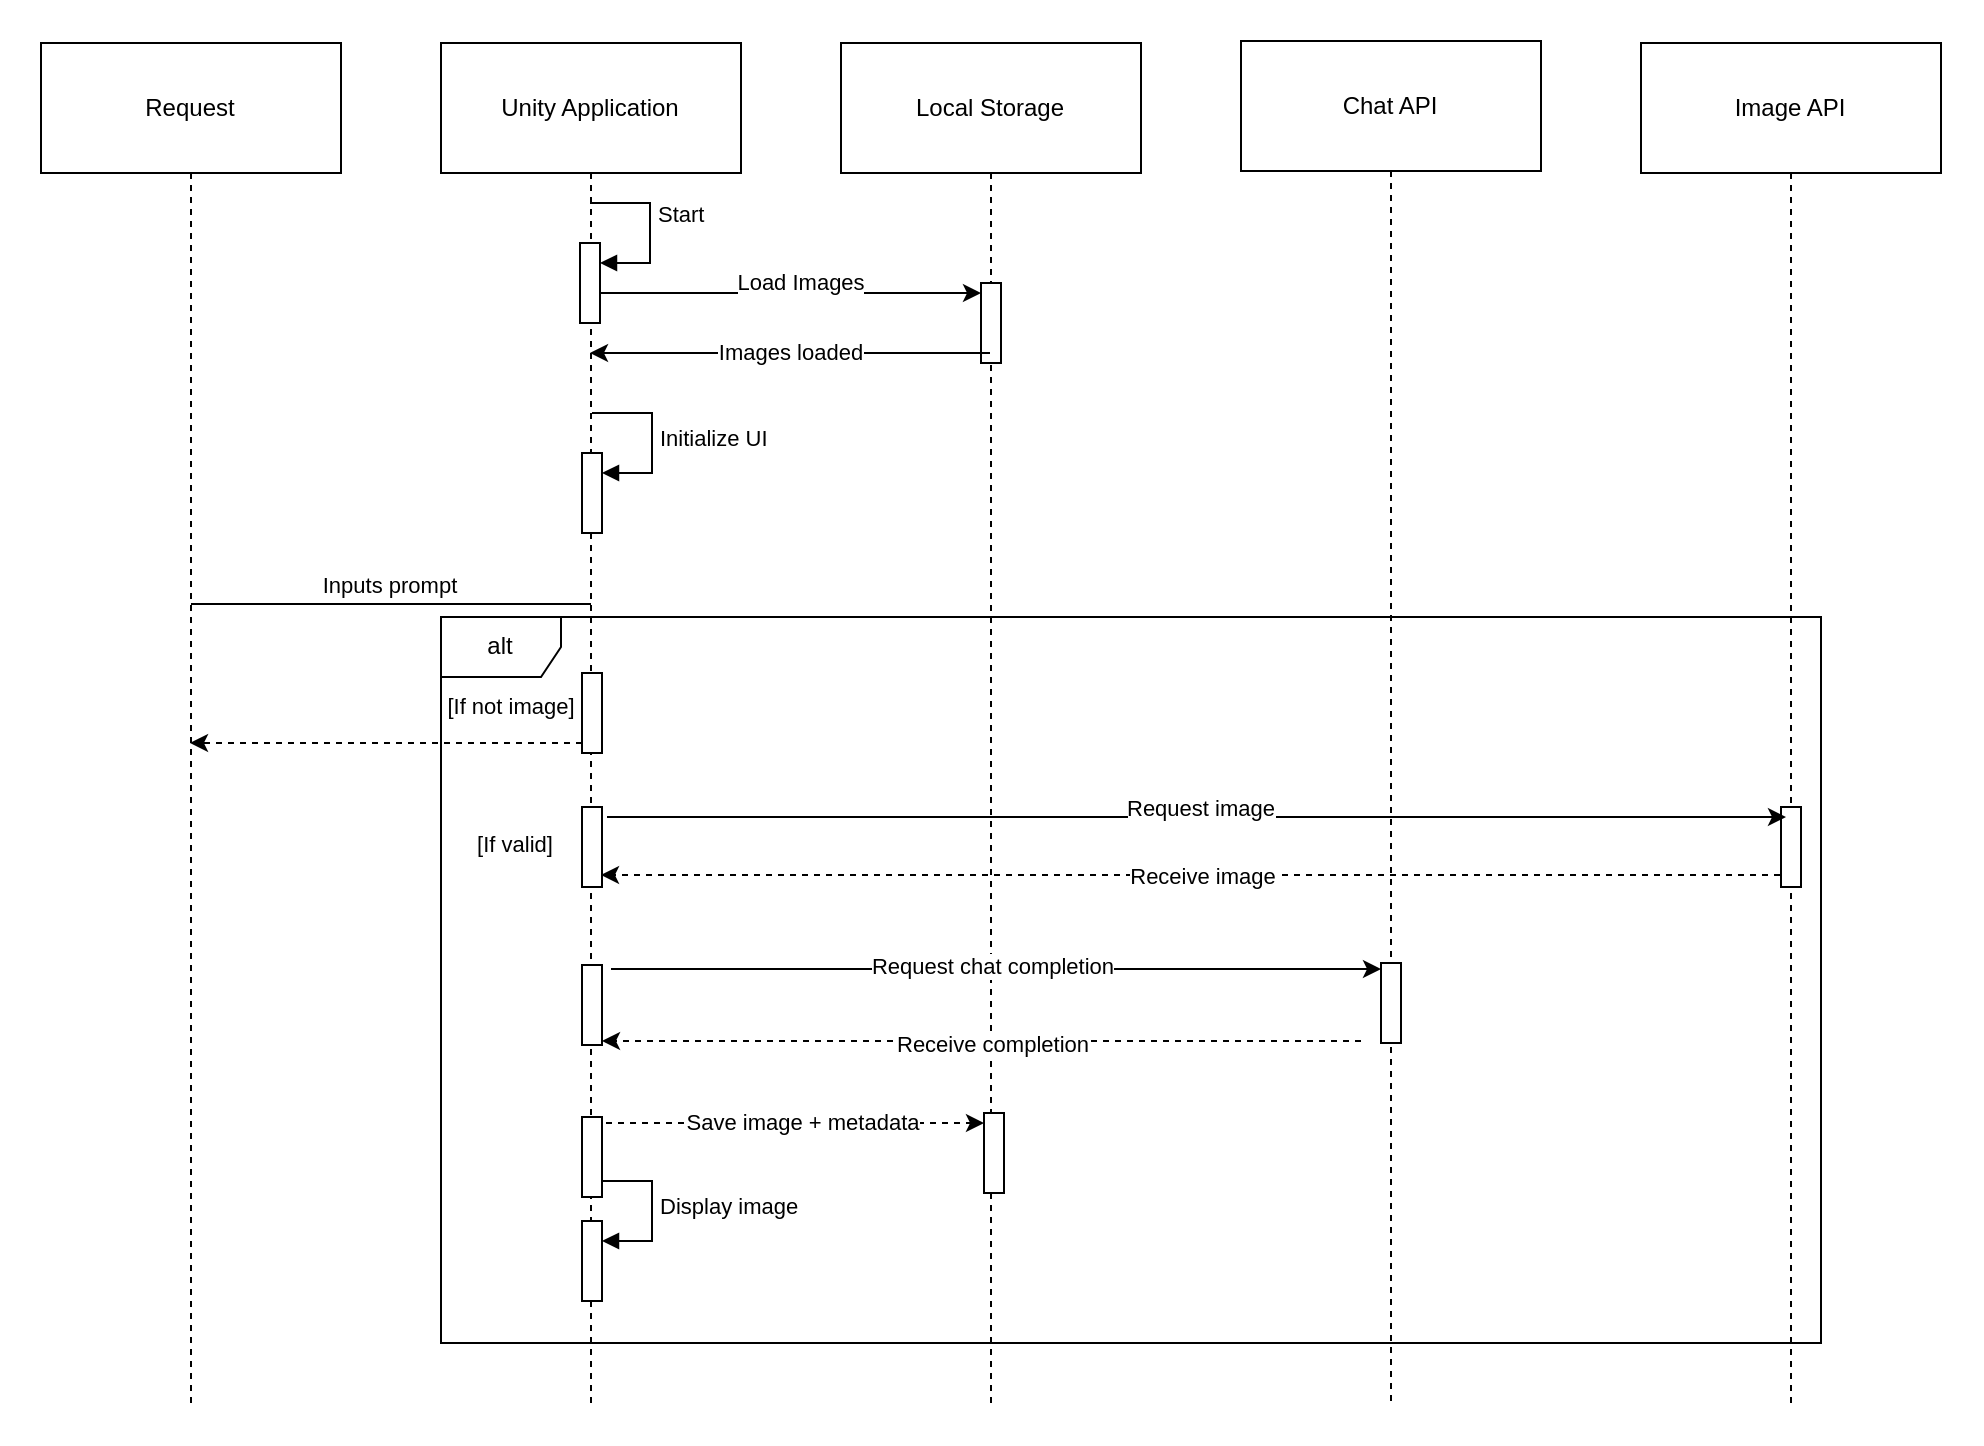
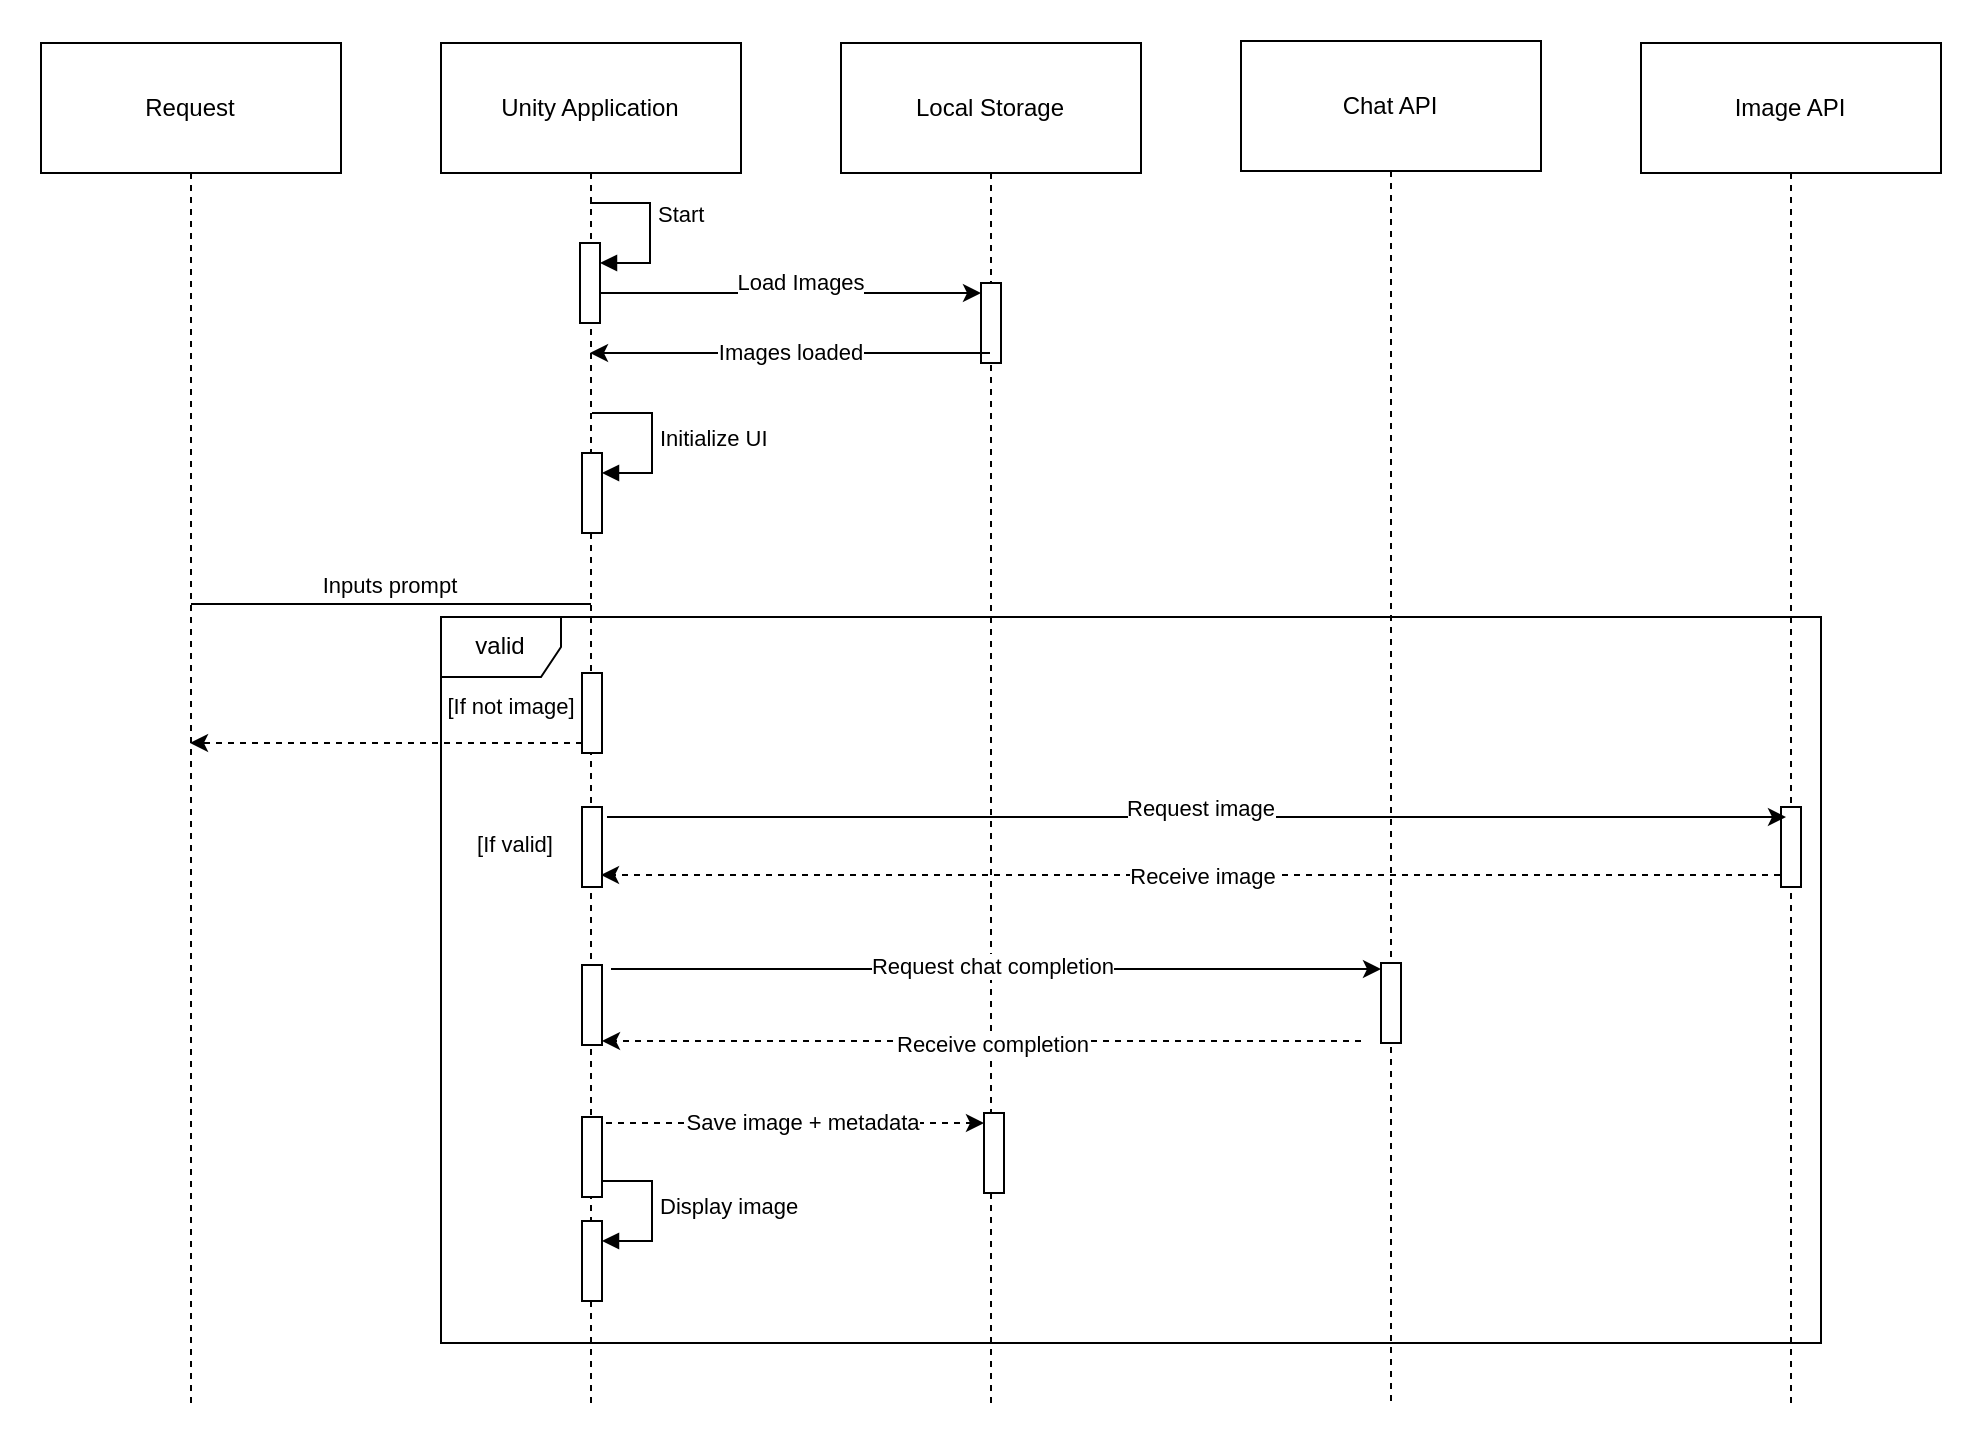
(501, 647) -> (501, 647)
